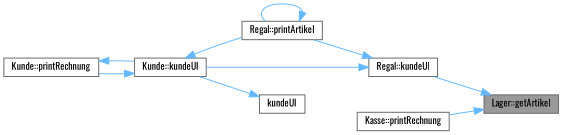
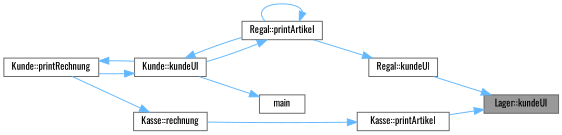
(283, 67) -> (232, 53)
(282, 104) -> (282, 104)
(521, 104) -> (521, 104)
none -> (170, 121)
(403, 121) -> (403, 121)
